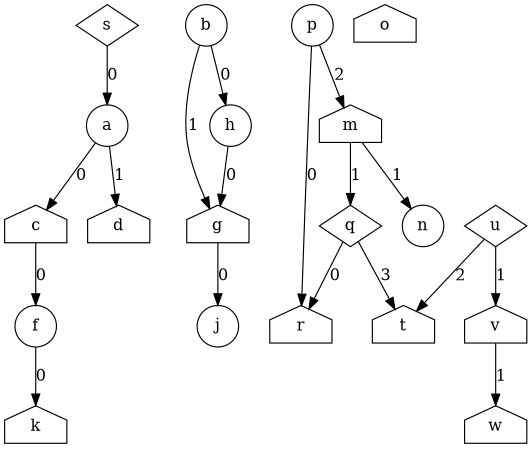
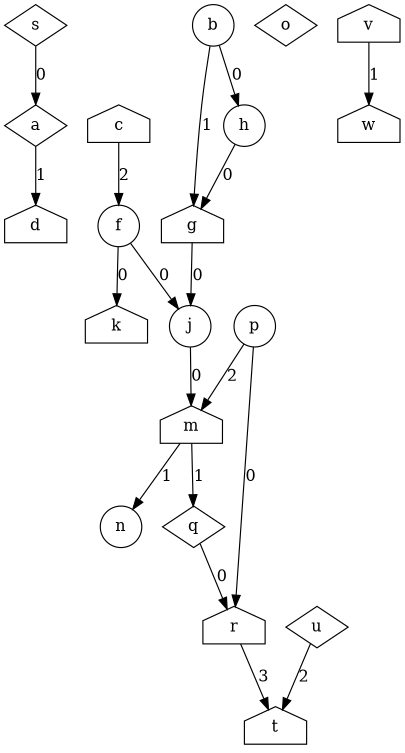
(385, 25) -> (286, 25)
(107, 126) -> (36, 126)
(75, 172) -> none
(374, 270) -> (252, 671)
(496, 270) -> none
none -> (151, 271)
(42, 276) -> (124, 176)
none -> (191, 371)
